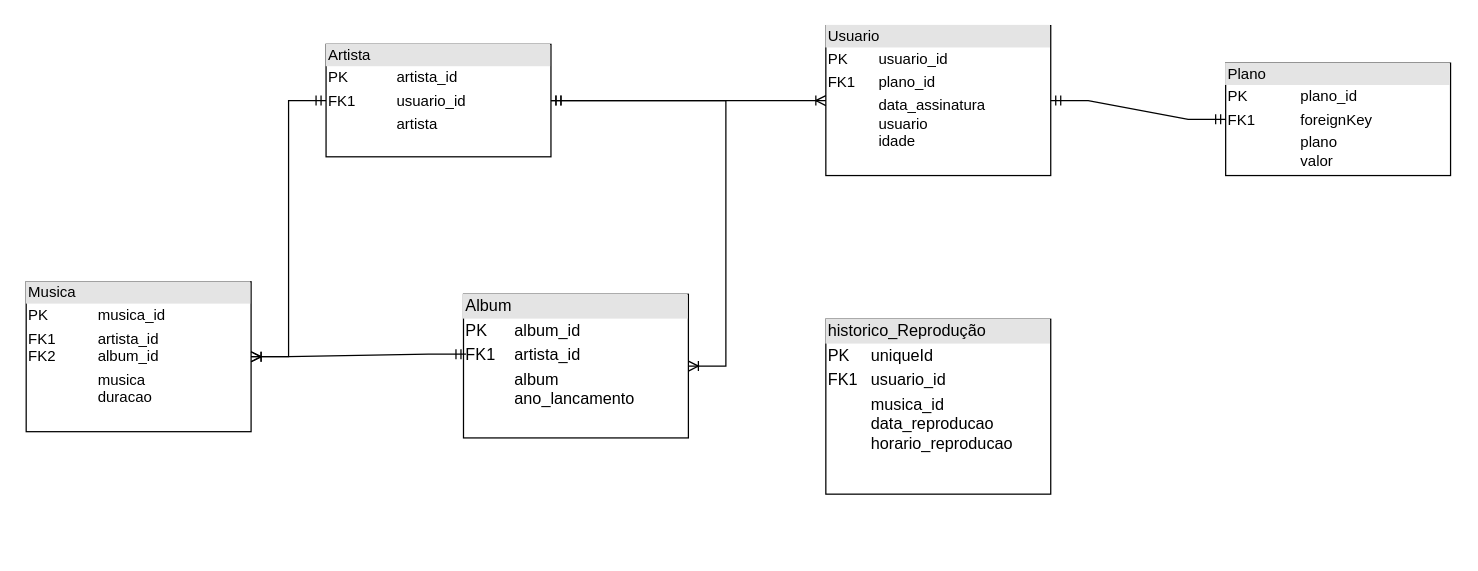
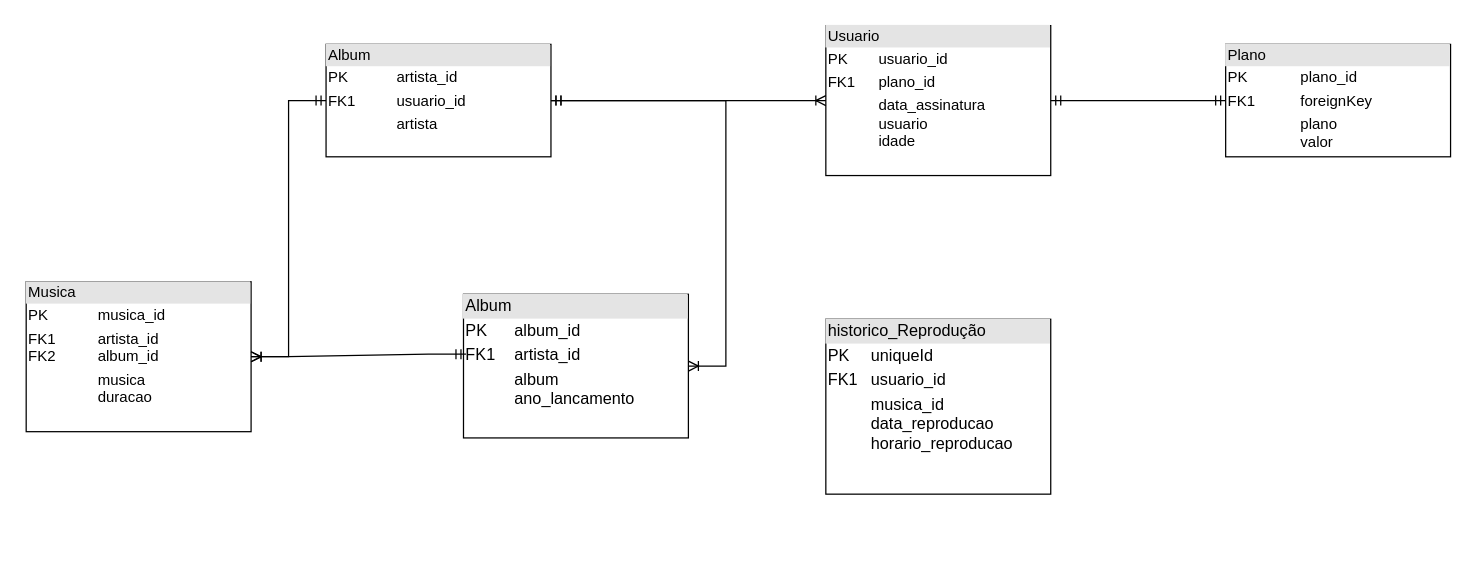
(376, 80) -> (376, 80)
(1338, 119) -> (1338, 101)
